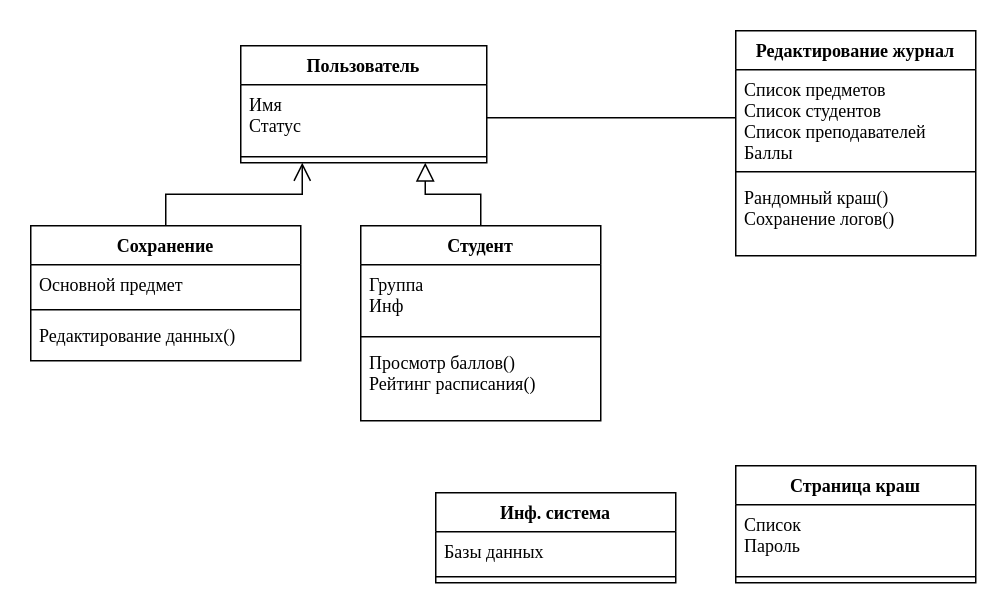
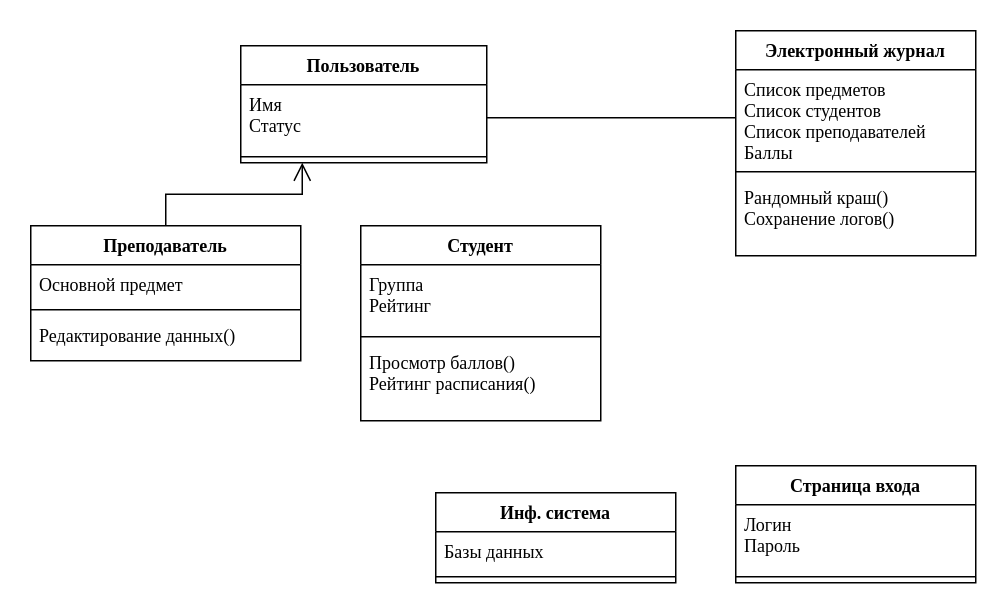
(855, 51) -> (855, 51)
(463, 194) -> none
(165, 246) -> (165, 246)
(399, 285) -> (399, 285)
(855, 486) -> (855, 486)
(774, 525) -> (769, 525)
